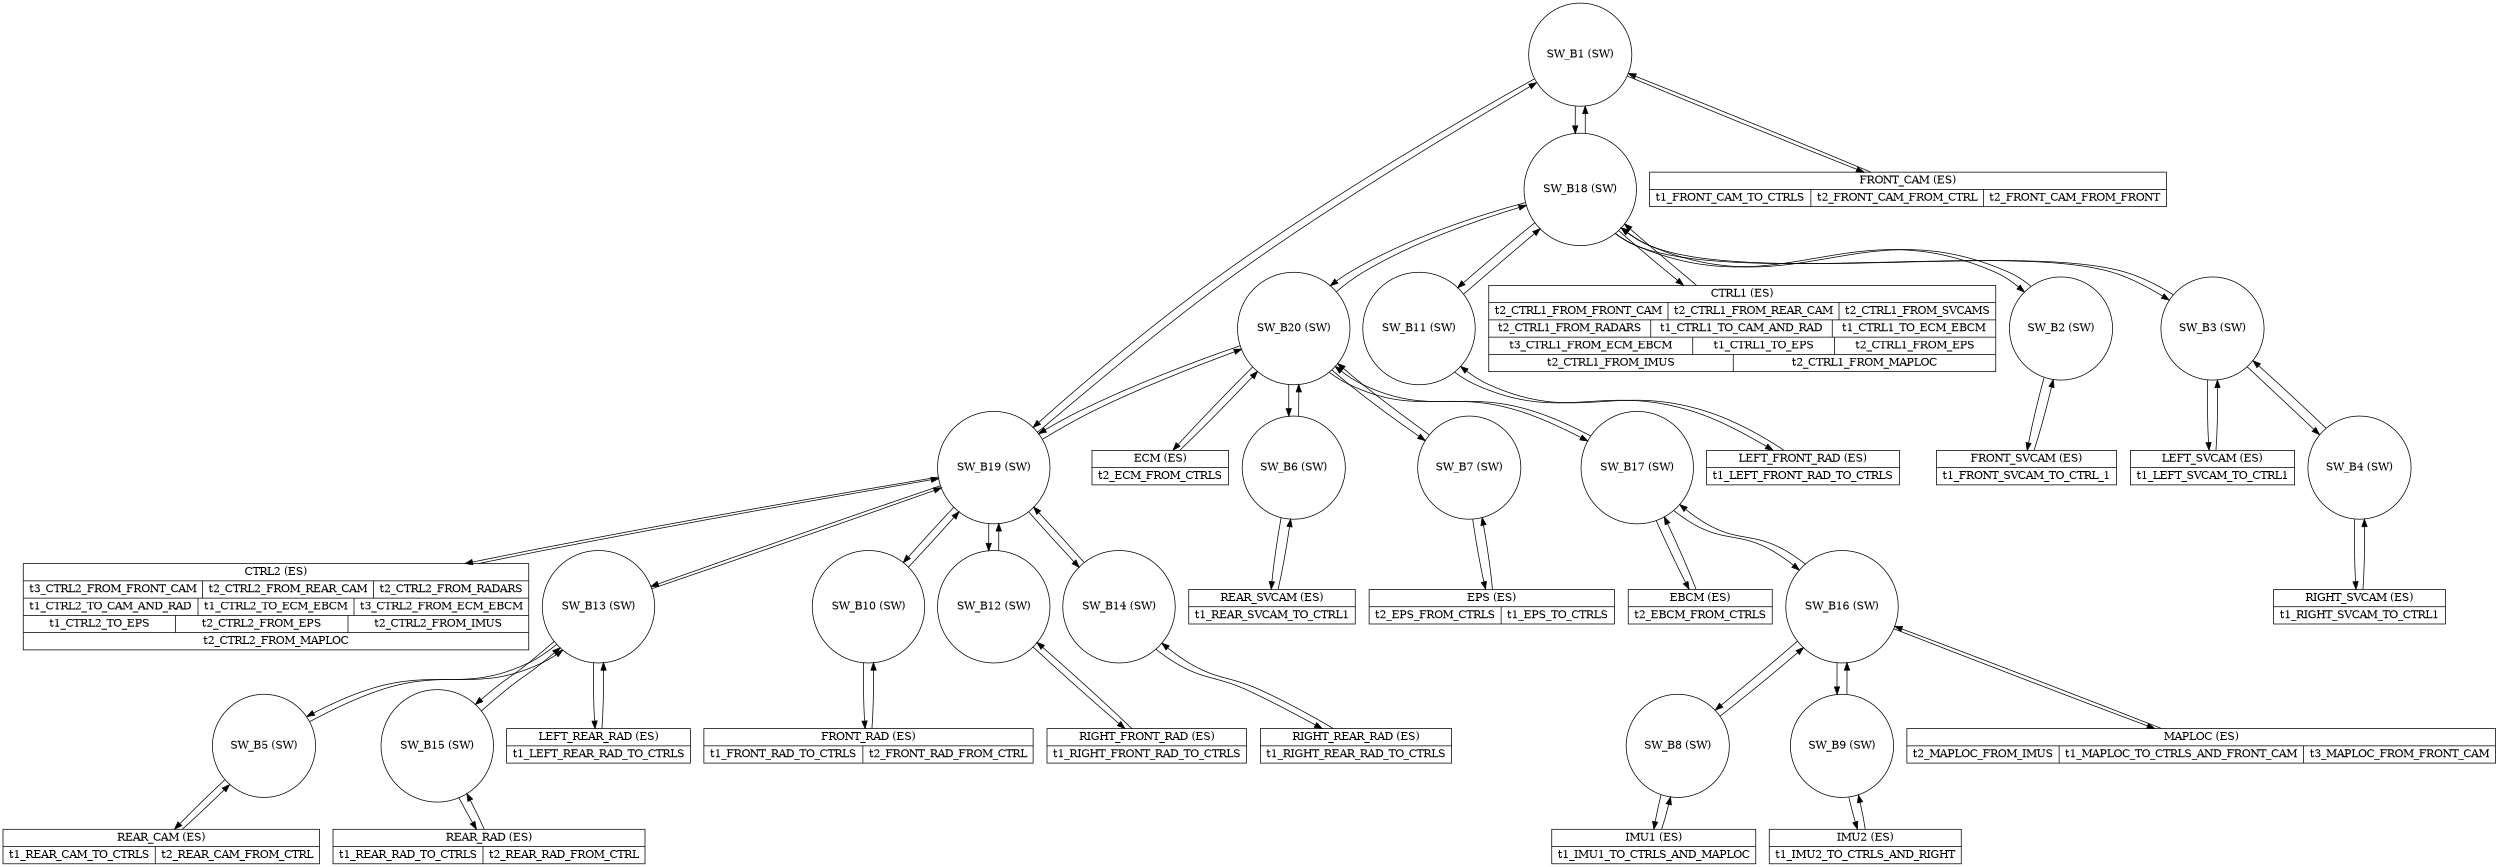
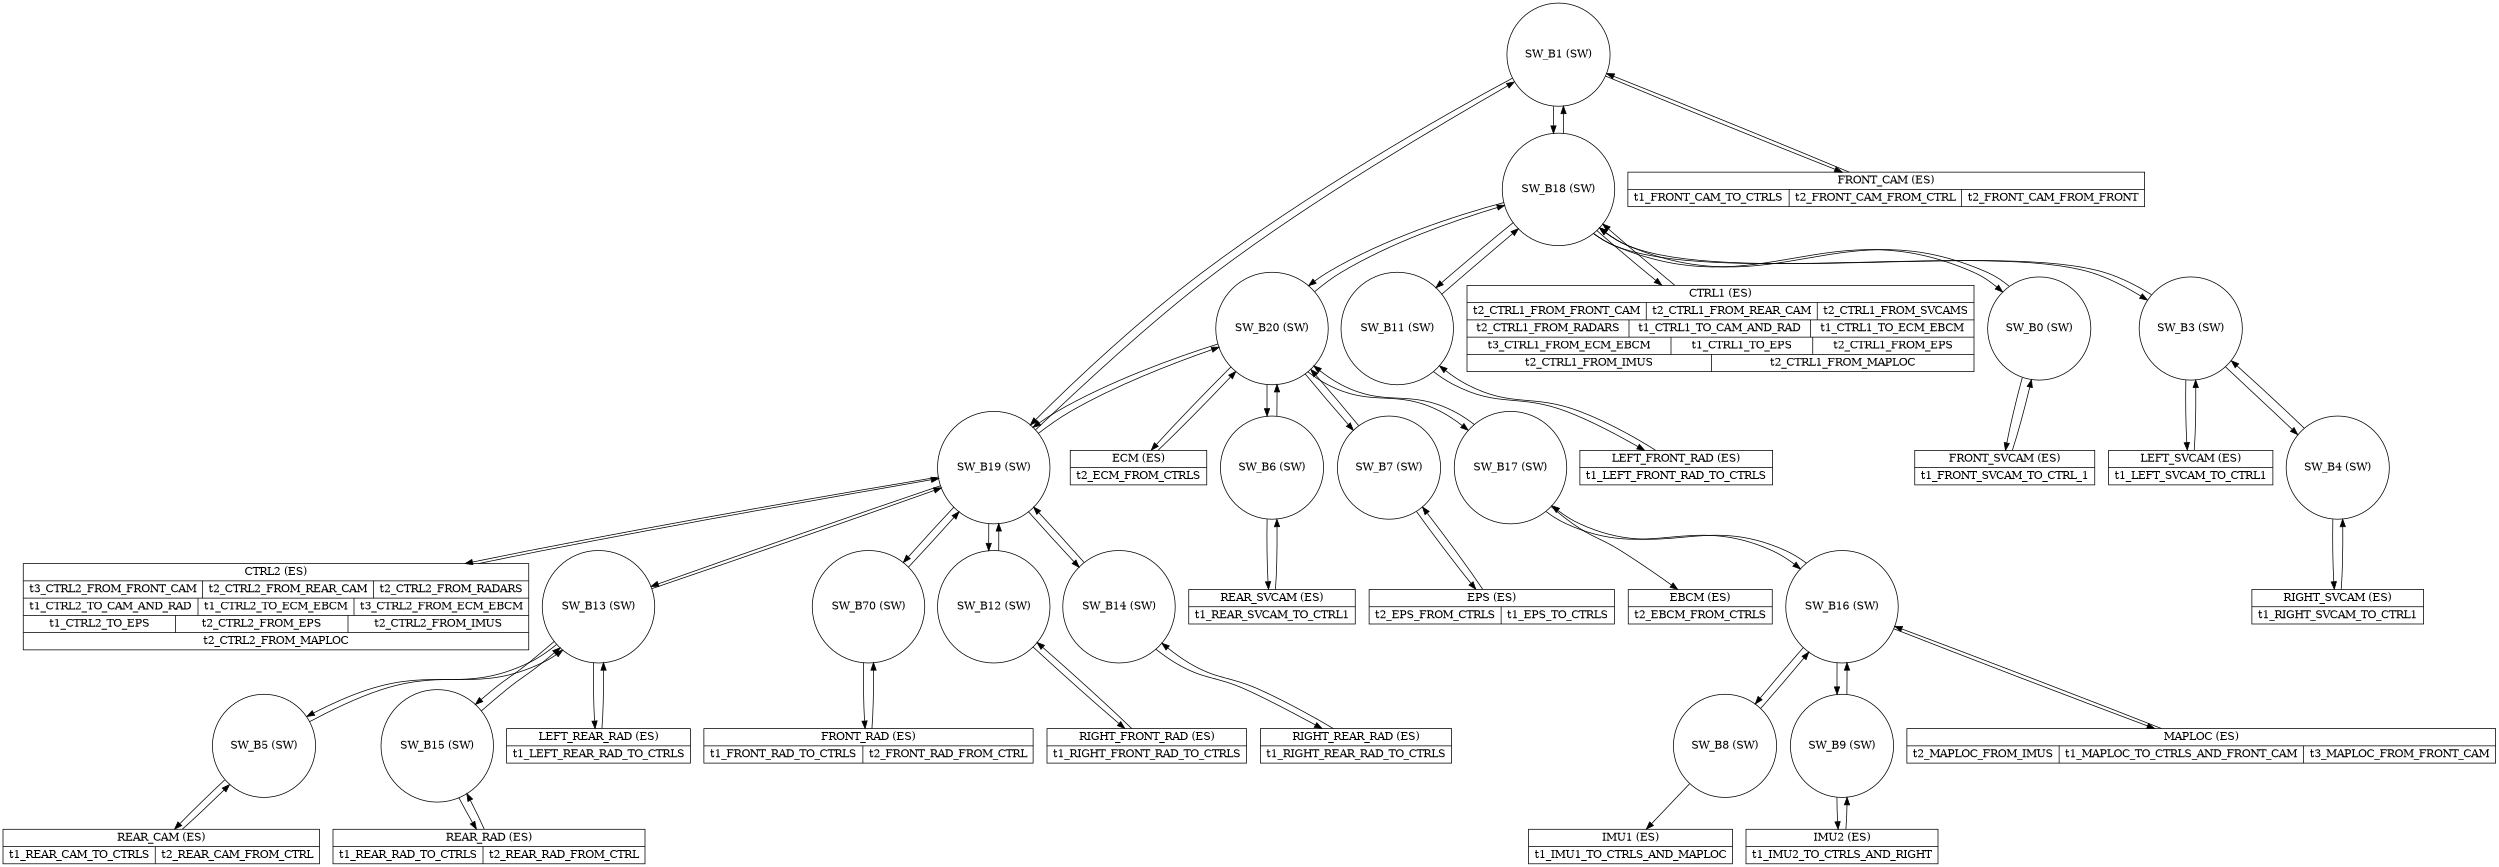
(2061, 328) -> (2039, 328)
(1682, 556) -> none
(868, 607) -> (868, 607)
(1665, 817) -> none
